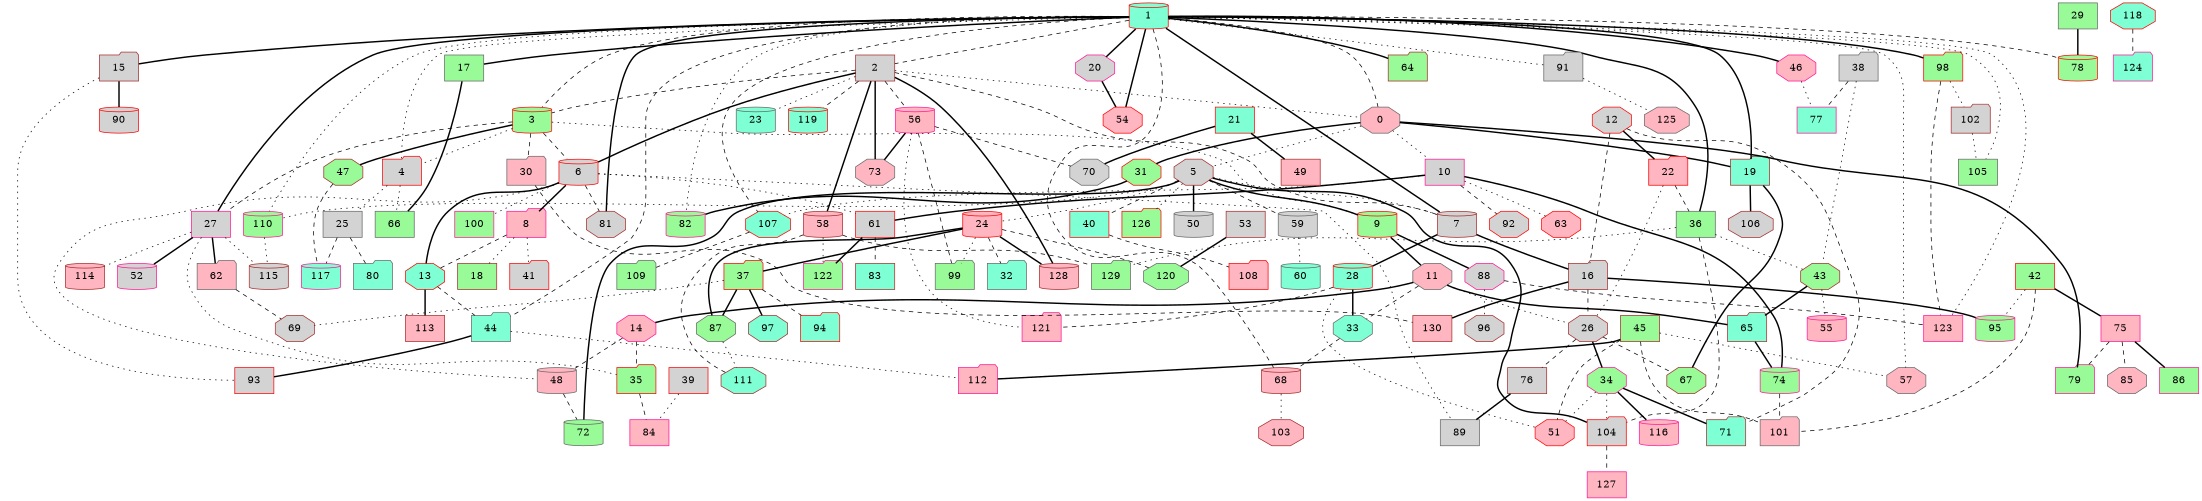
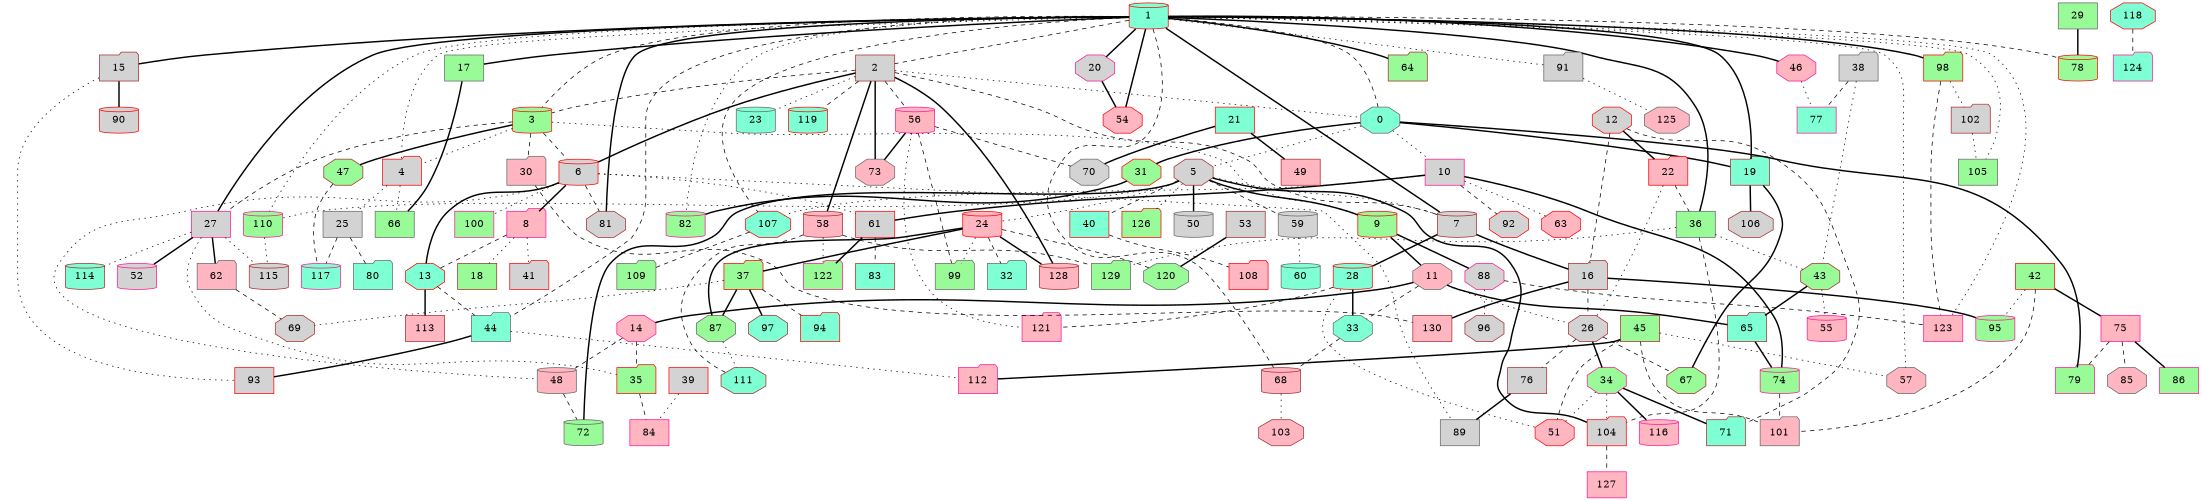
(1380, 120) -> (1380, 120)
(85, 276) -> (85, 276)
